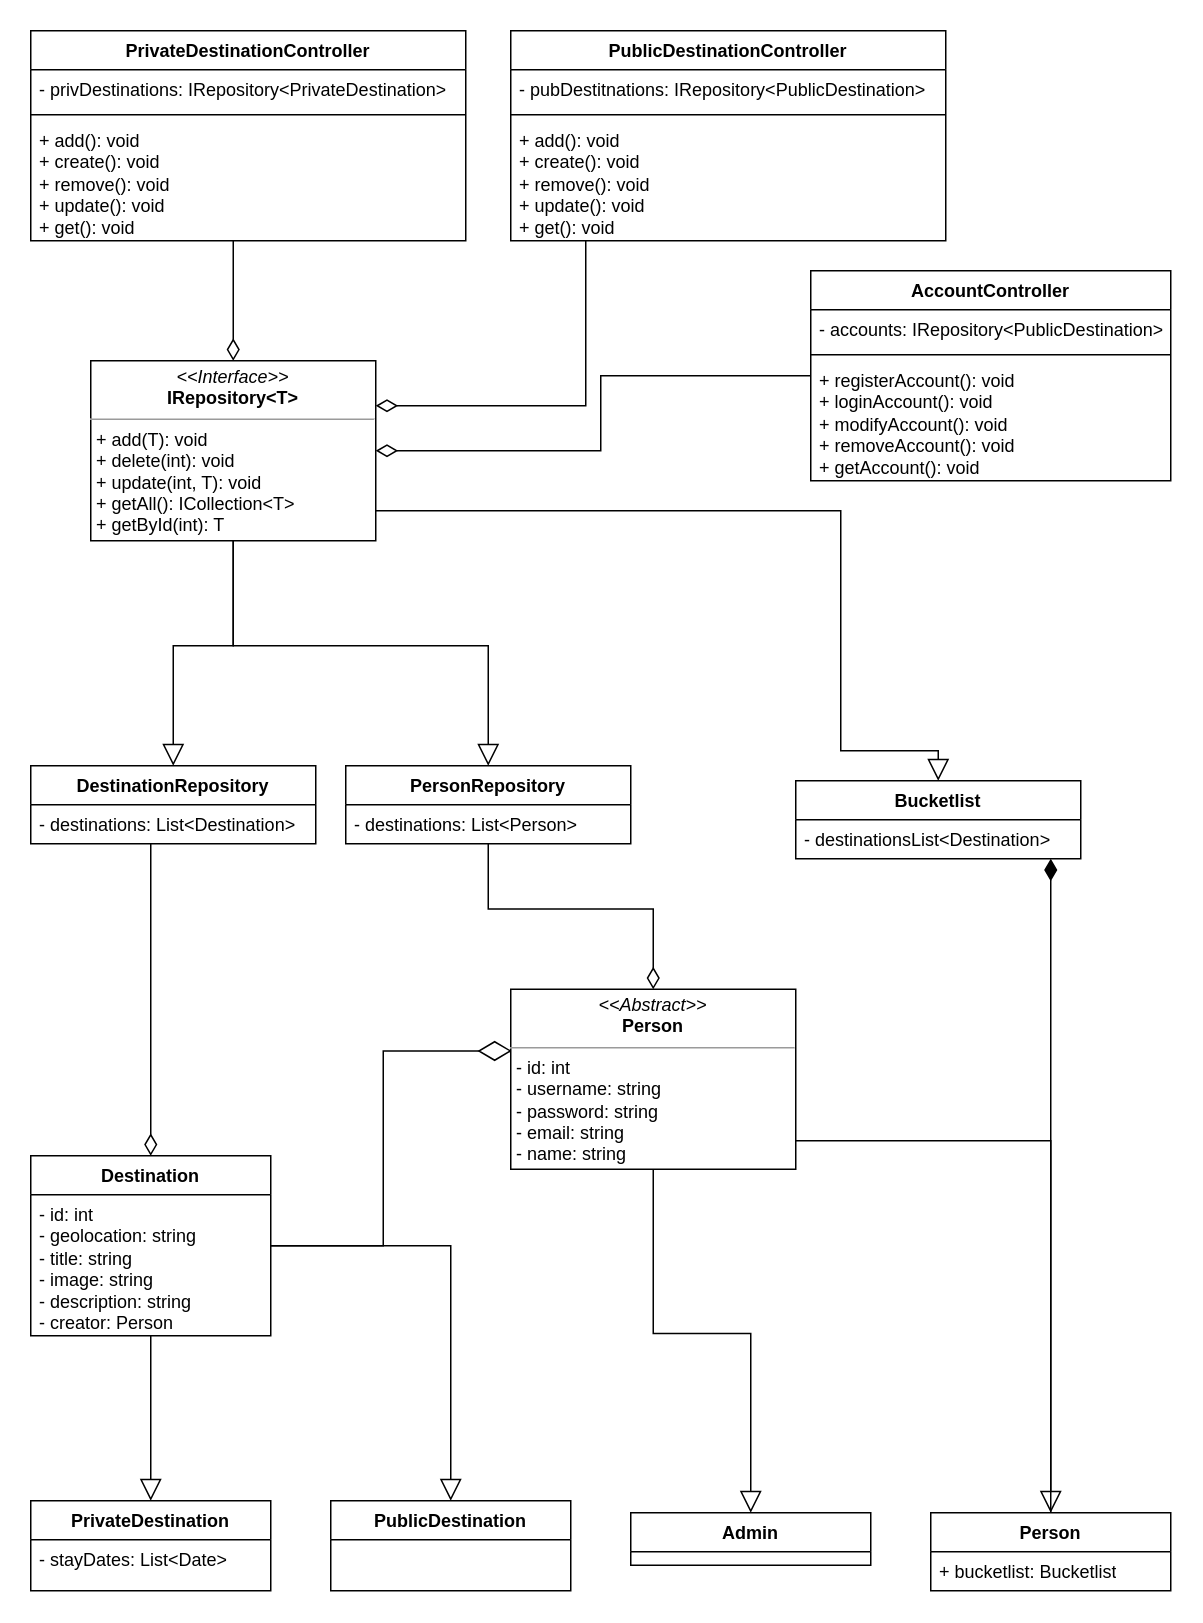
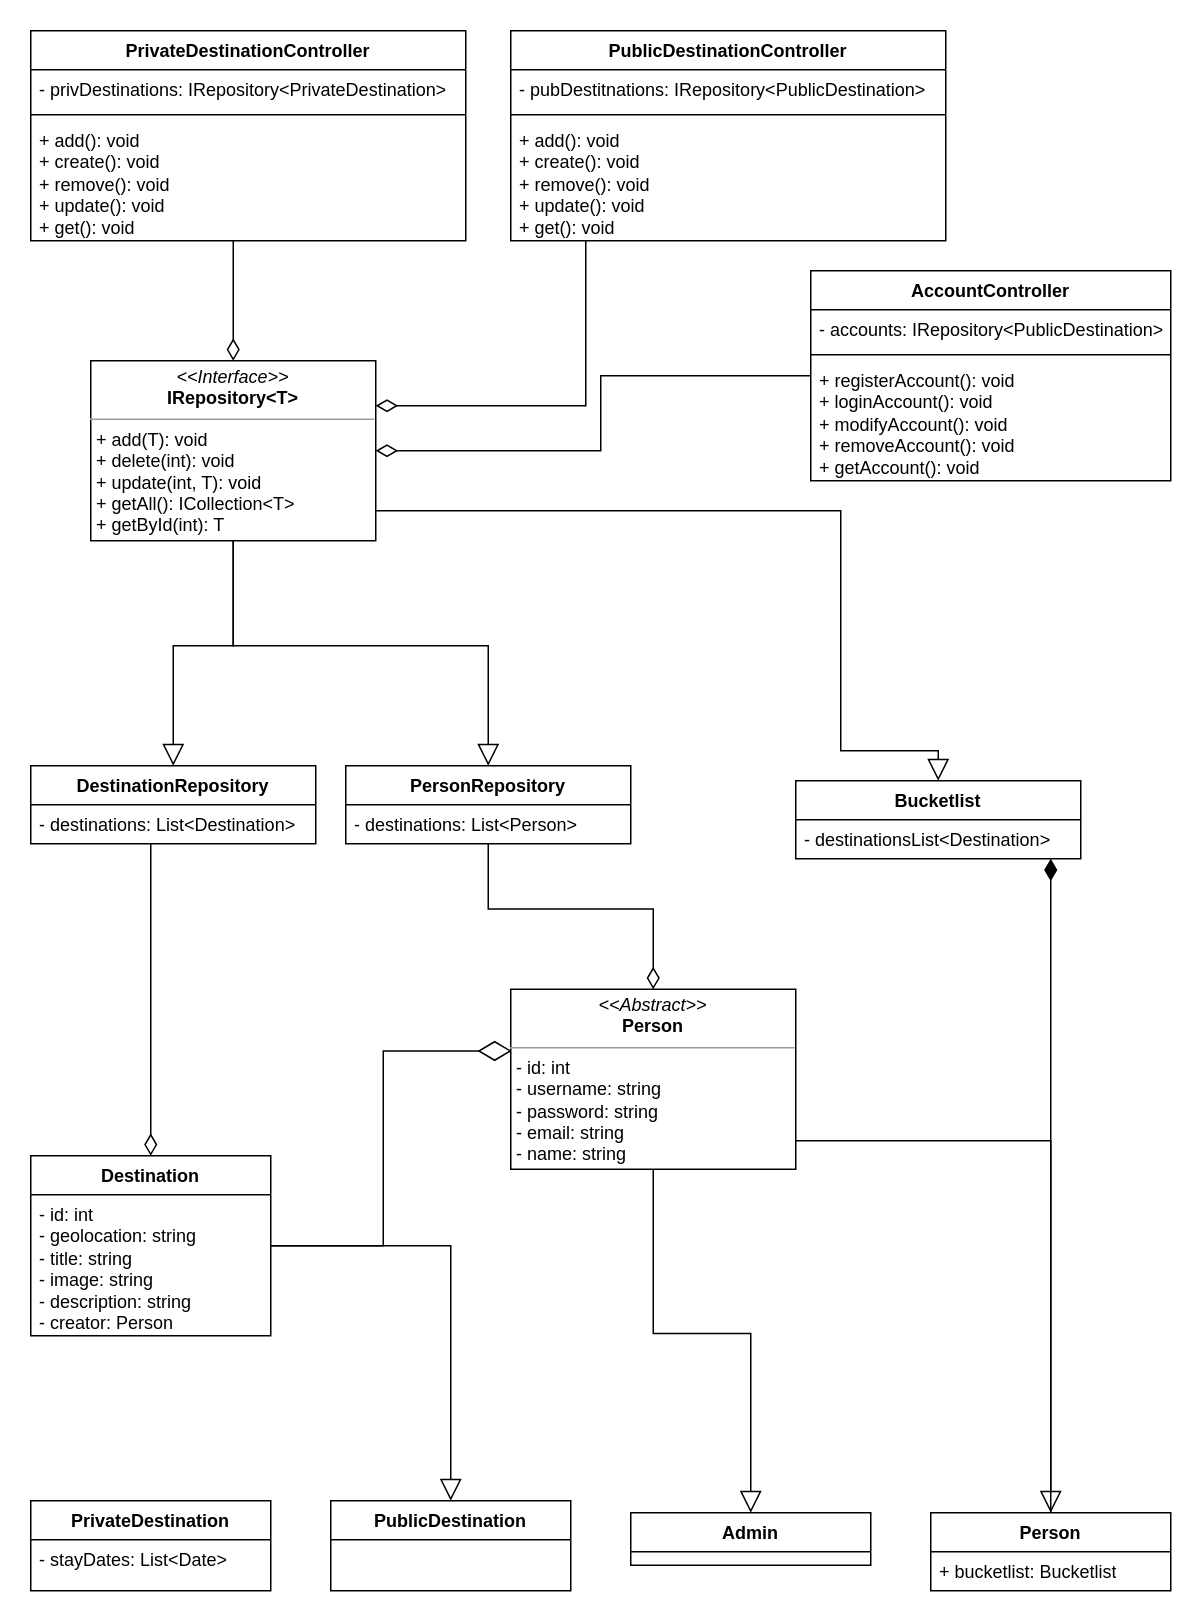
(151, 1408) -> none
